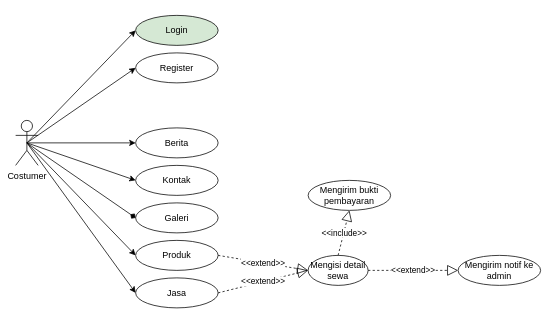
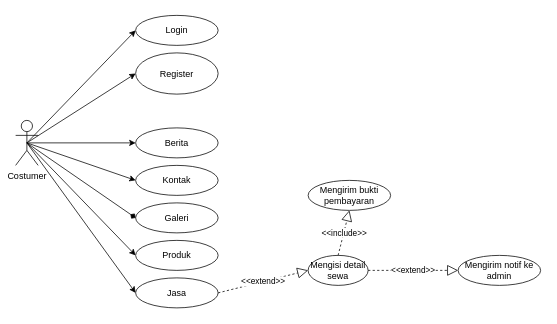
(177, 30) -> (177, 30)
(177, 68) -> (177, 74)
(258, 262) -> none
